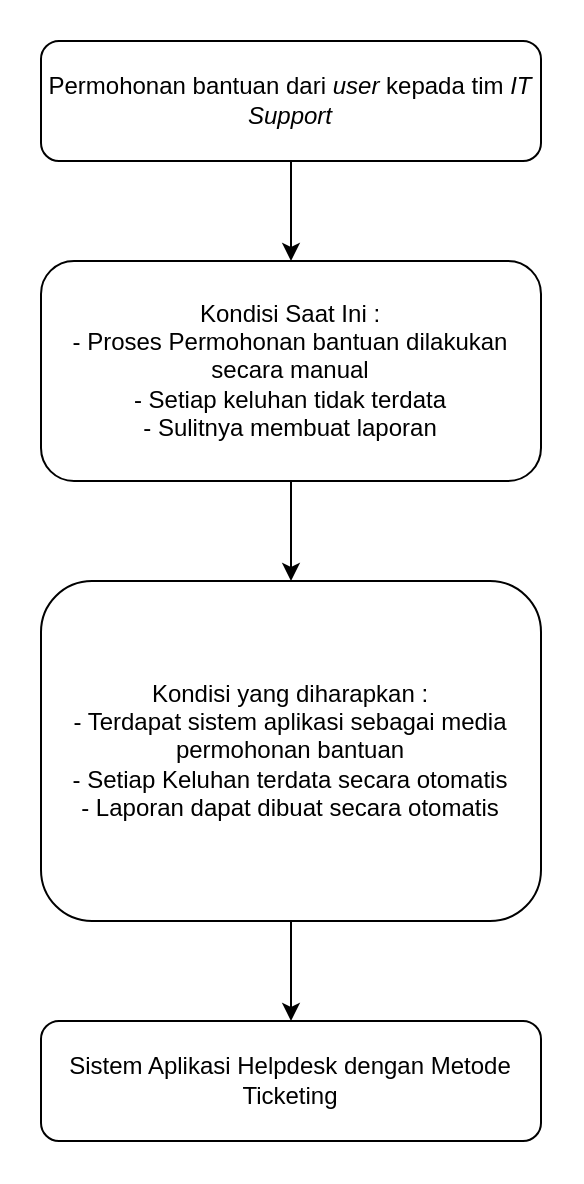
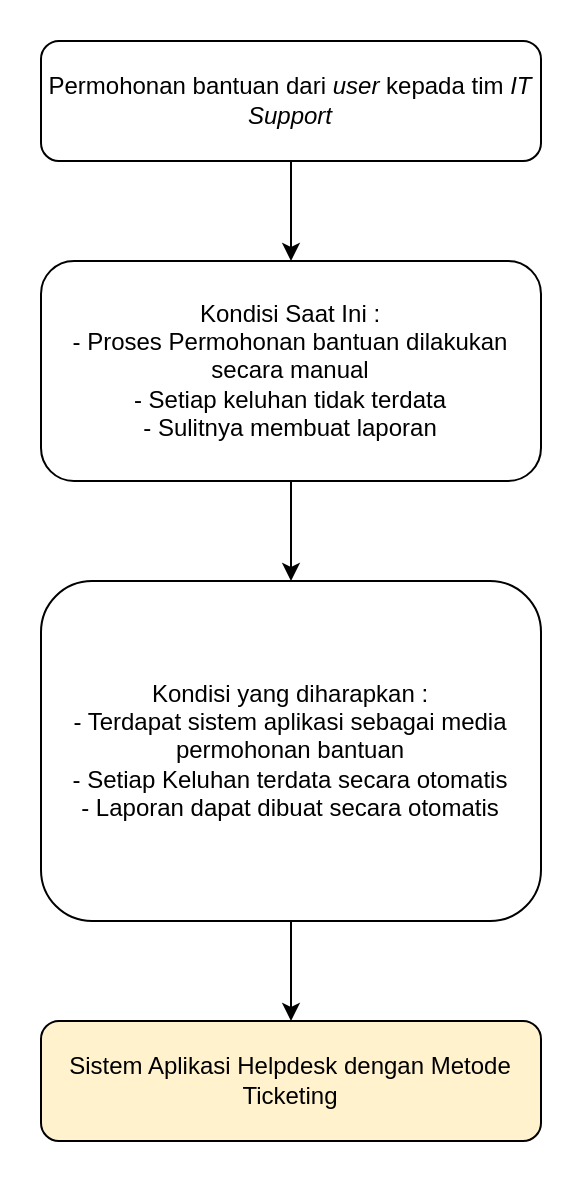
(291, 1081) -> (291, 1081)
